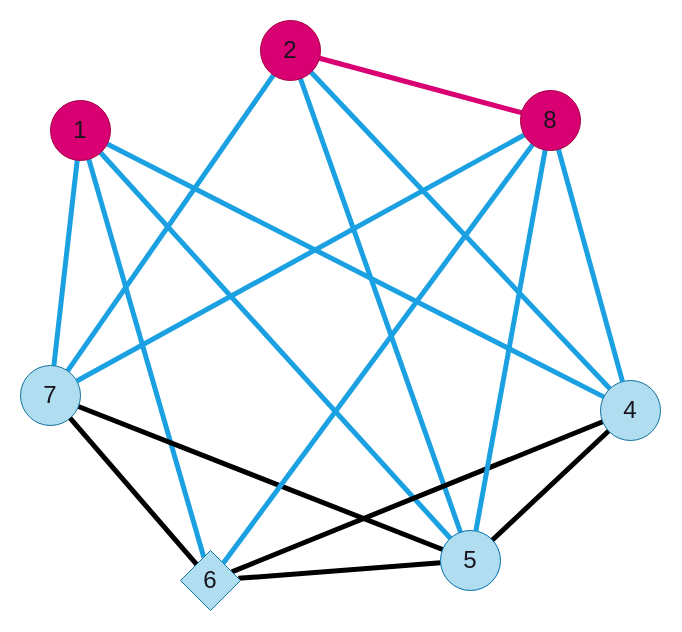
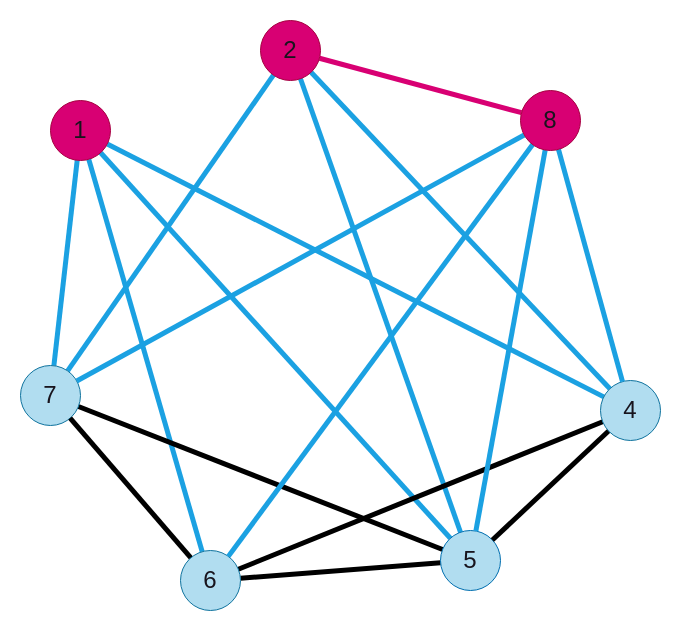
(211, 581) -> (211, 581)
